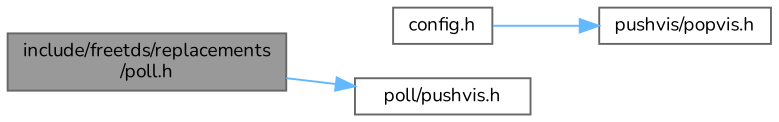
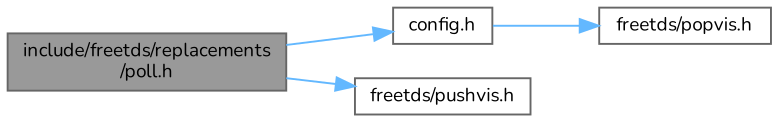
(685, 26) -> (685, 26)
none -> (330, 40)
(443, 96) -> (443, 96)
